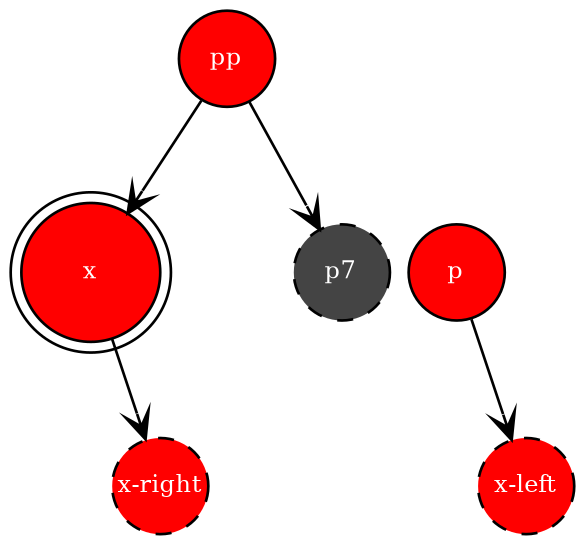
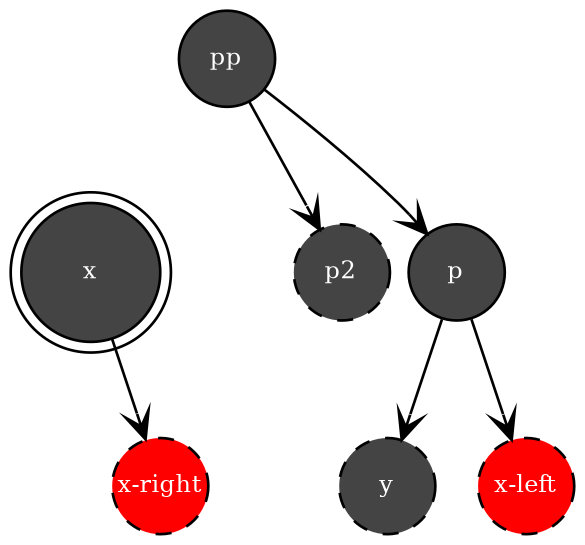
(227, 59) -> (227, 59)
(172, 146) -> (339, 150)
(91, 272) -> (91, 272)
(342, 272) -> (342, 272)
(457, 272) -> (457, 272)
none -> (387, 486)
